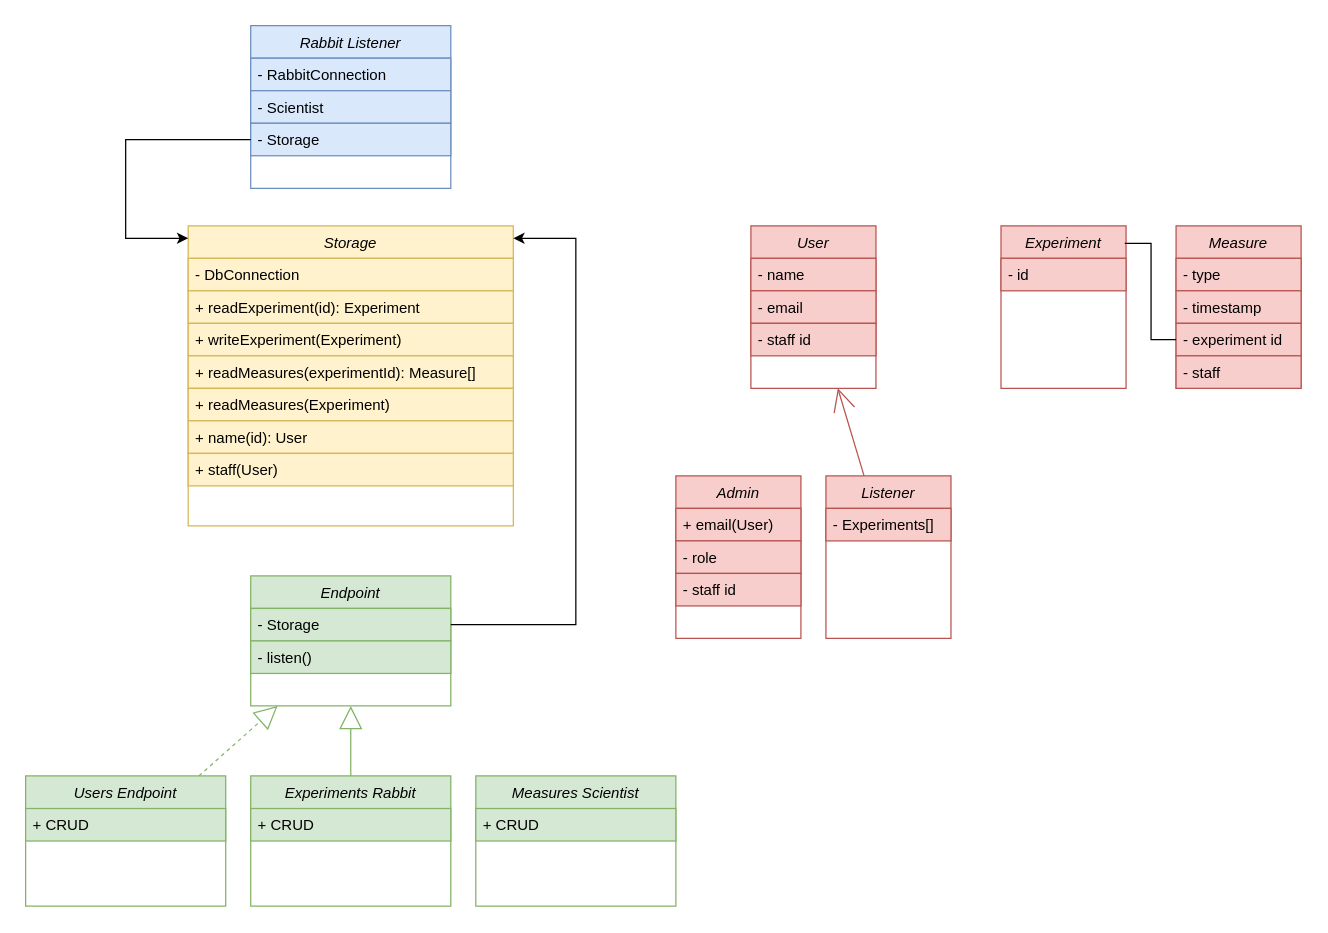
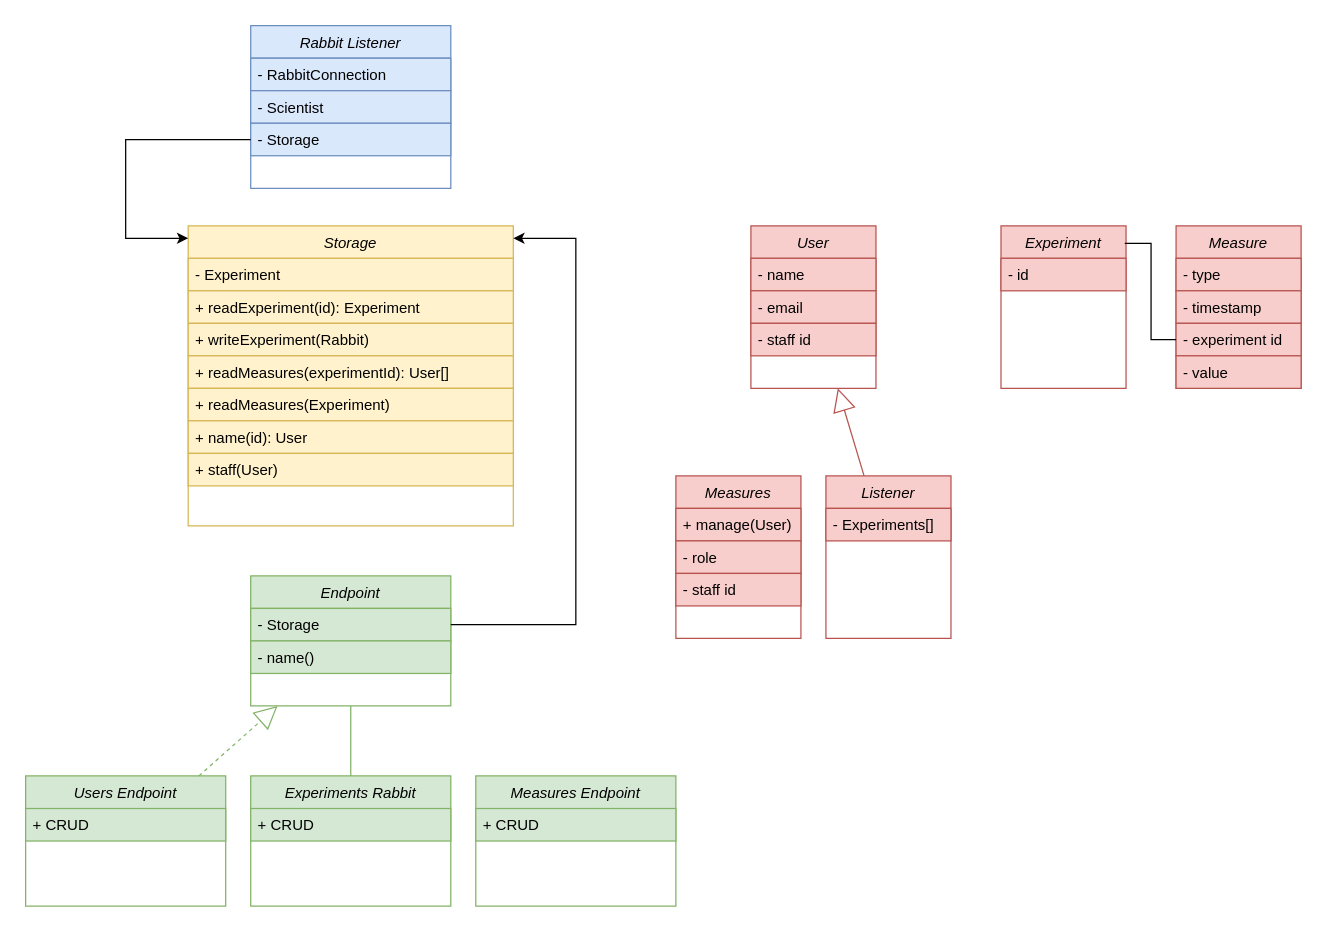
(250, 275) -> (242, 275)
(309, 340) -> (292, 340)
(351, 373) -> (338, 373)
(1210, 373) -> (1208, 373)
(841, 401) -> (844, 411)
(738, 493) -> (738, 493)
(731, 525) -> (739, 525)
(294, 658) -> (289, 658)
(351, 729) -> (351, 719)
(575, 793) -> (575, 793)
